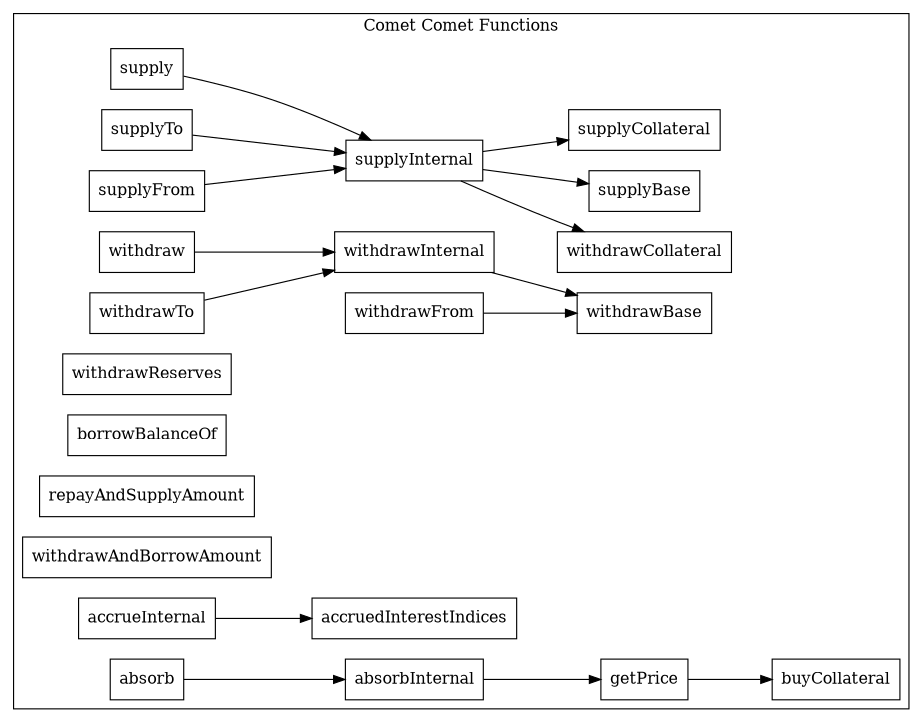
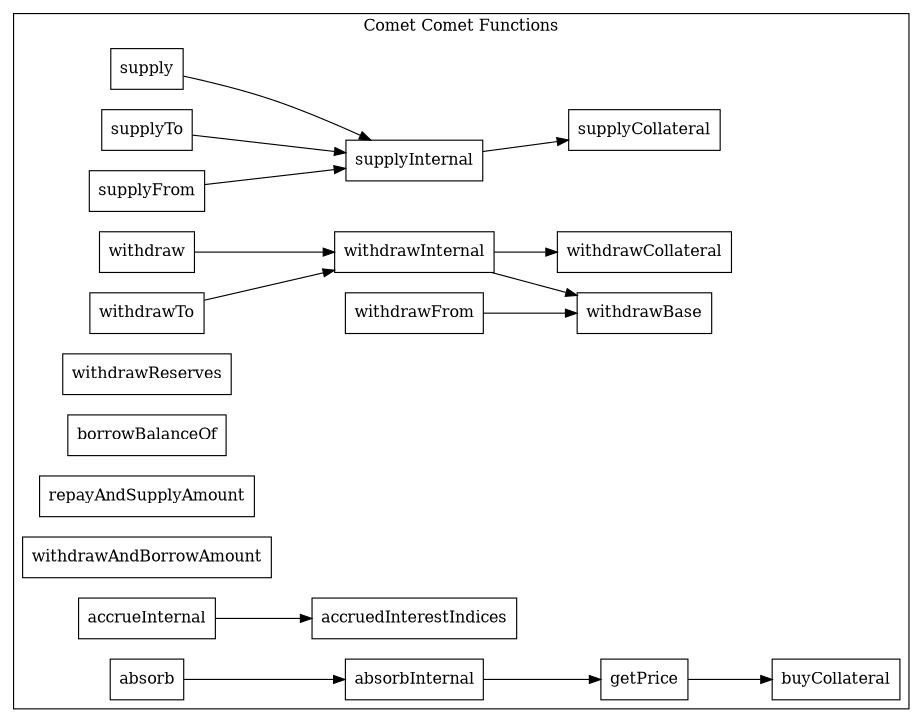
(644, 191) -> none
(517, 205) -> (520, 252)
